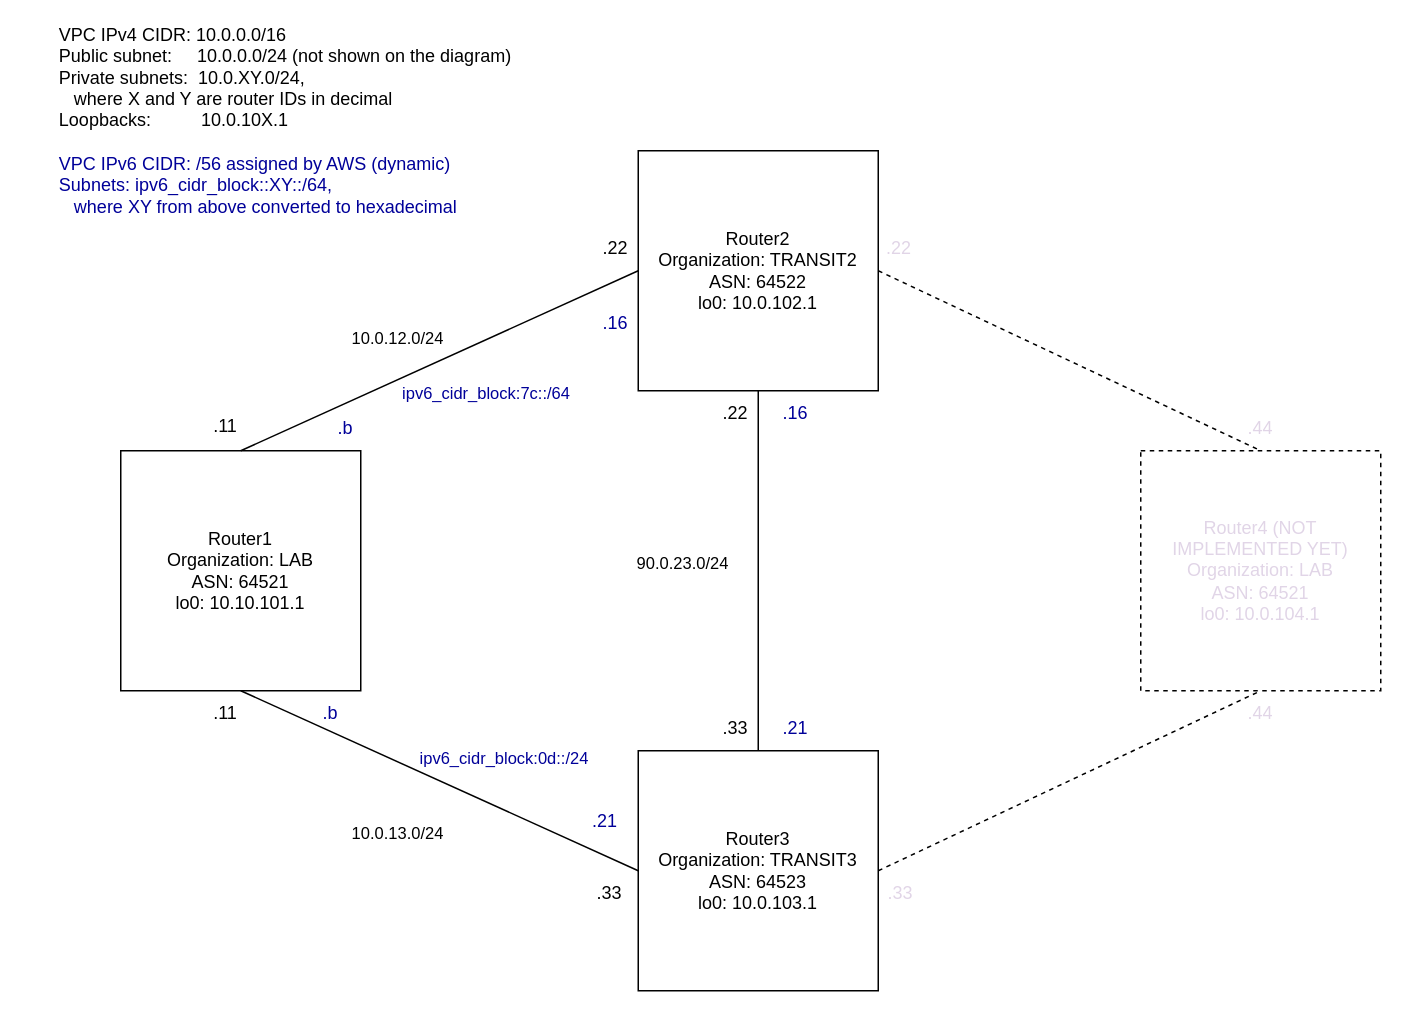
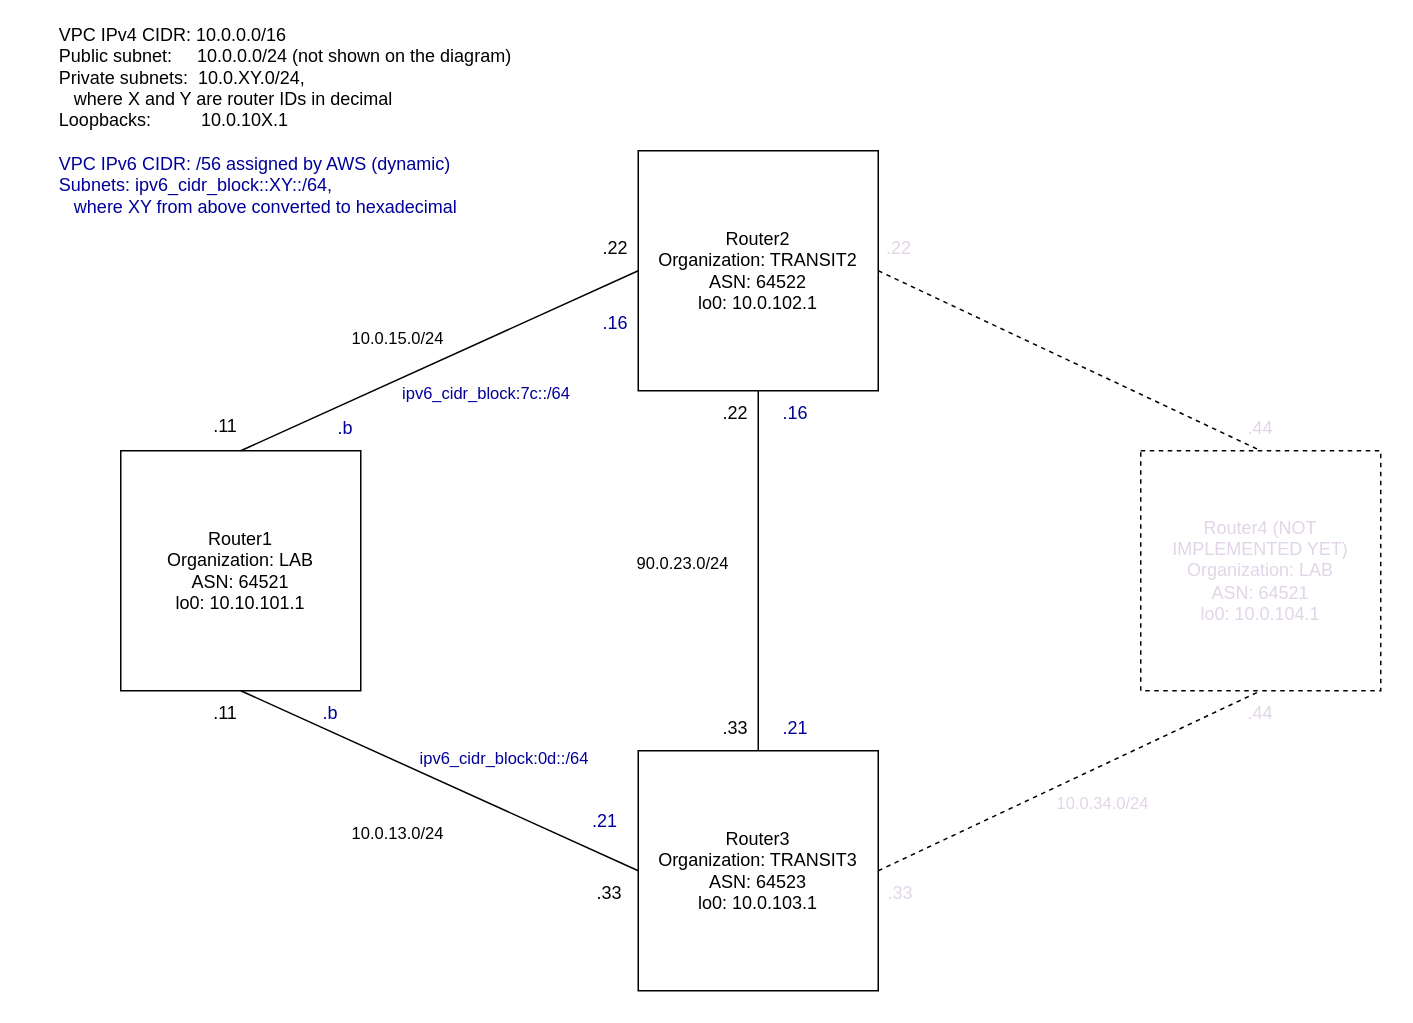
(398, 338) -> (398, 338)
(505, 758) -> (505, 758)
none -> (1103, 803)
